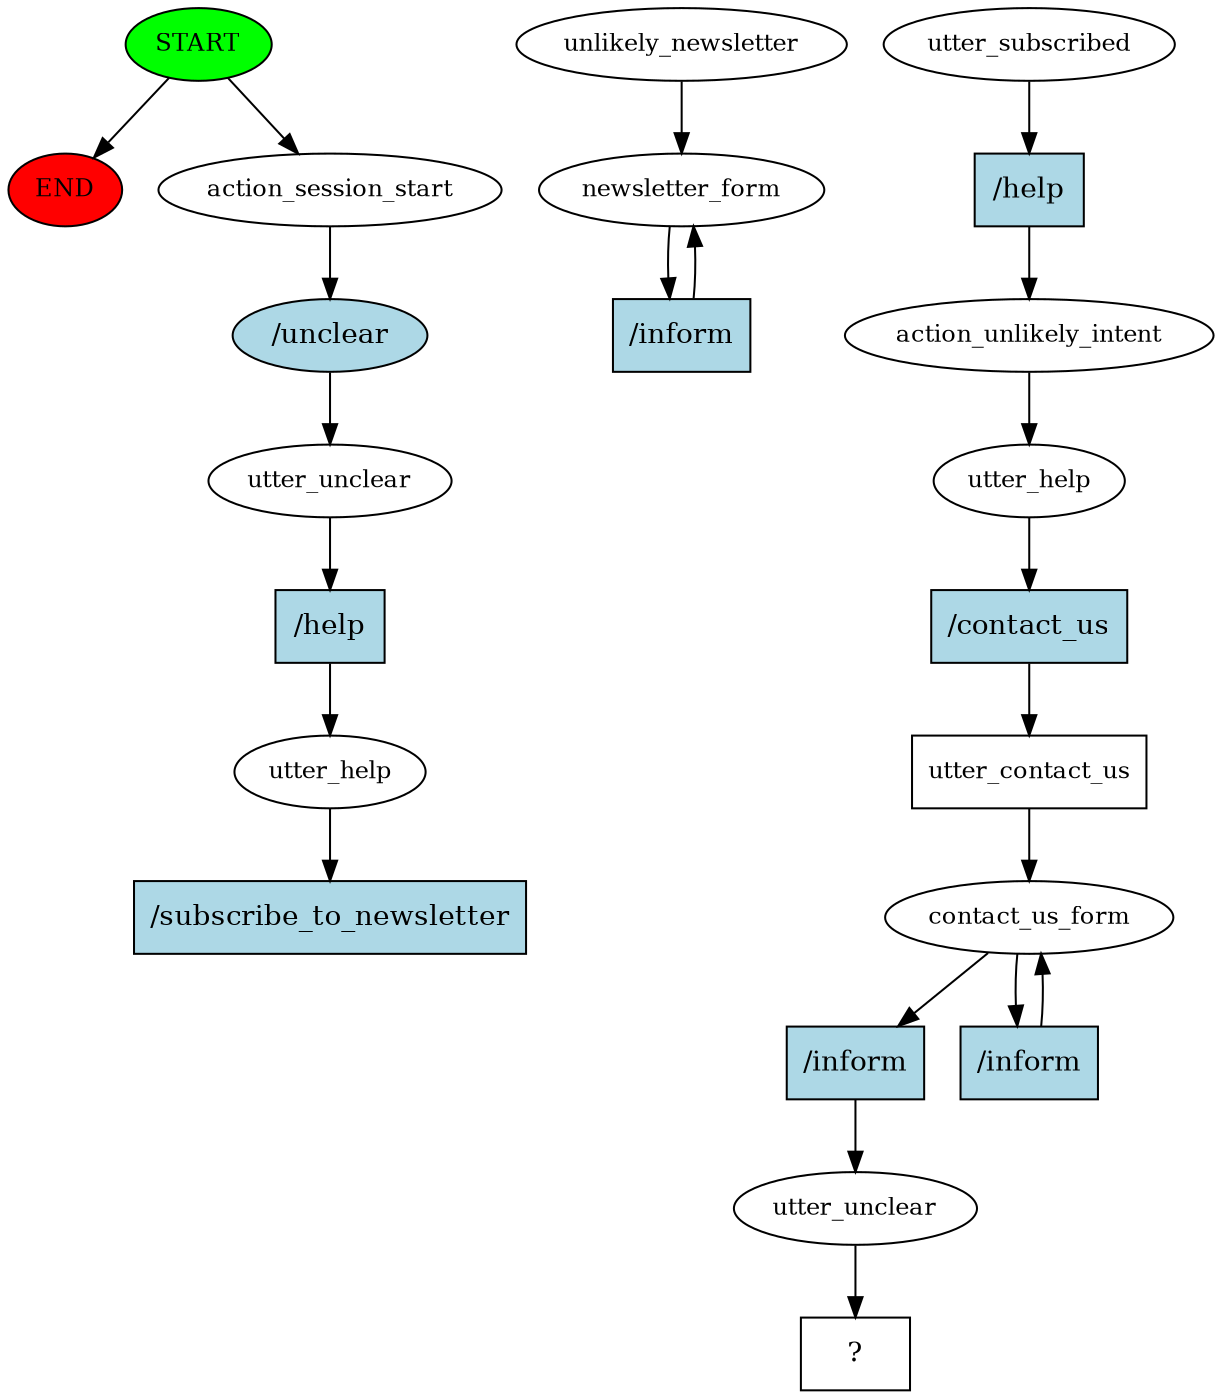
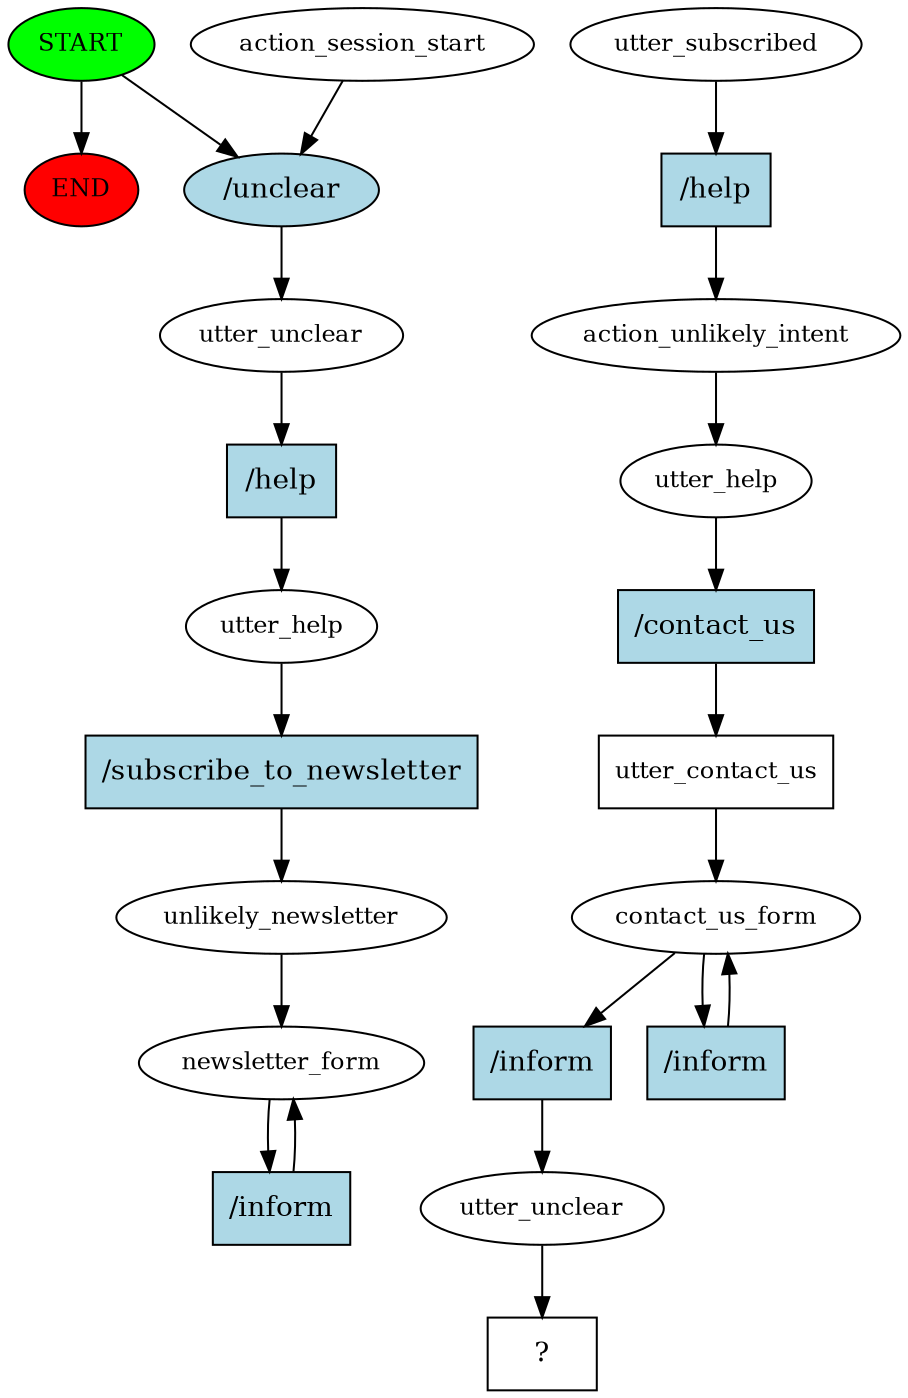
(256, 108) -> (171, 110)
none -> (282, 835)
